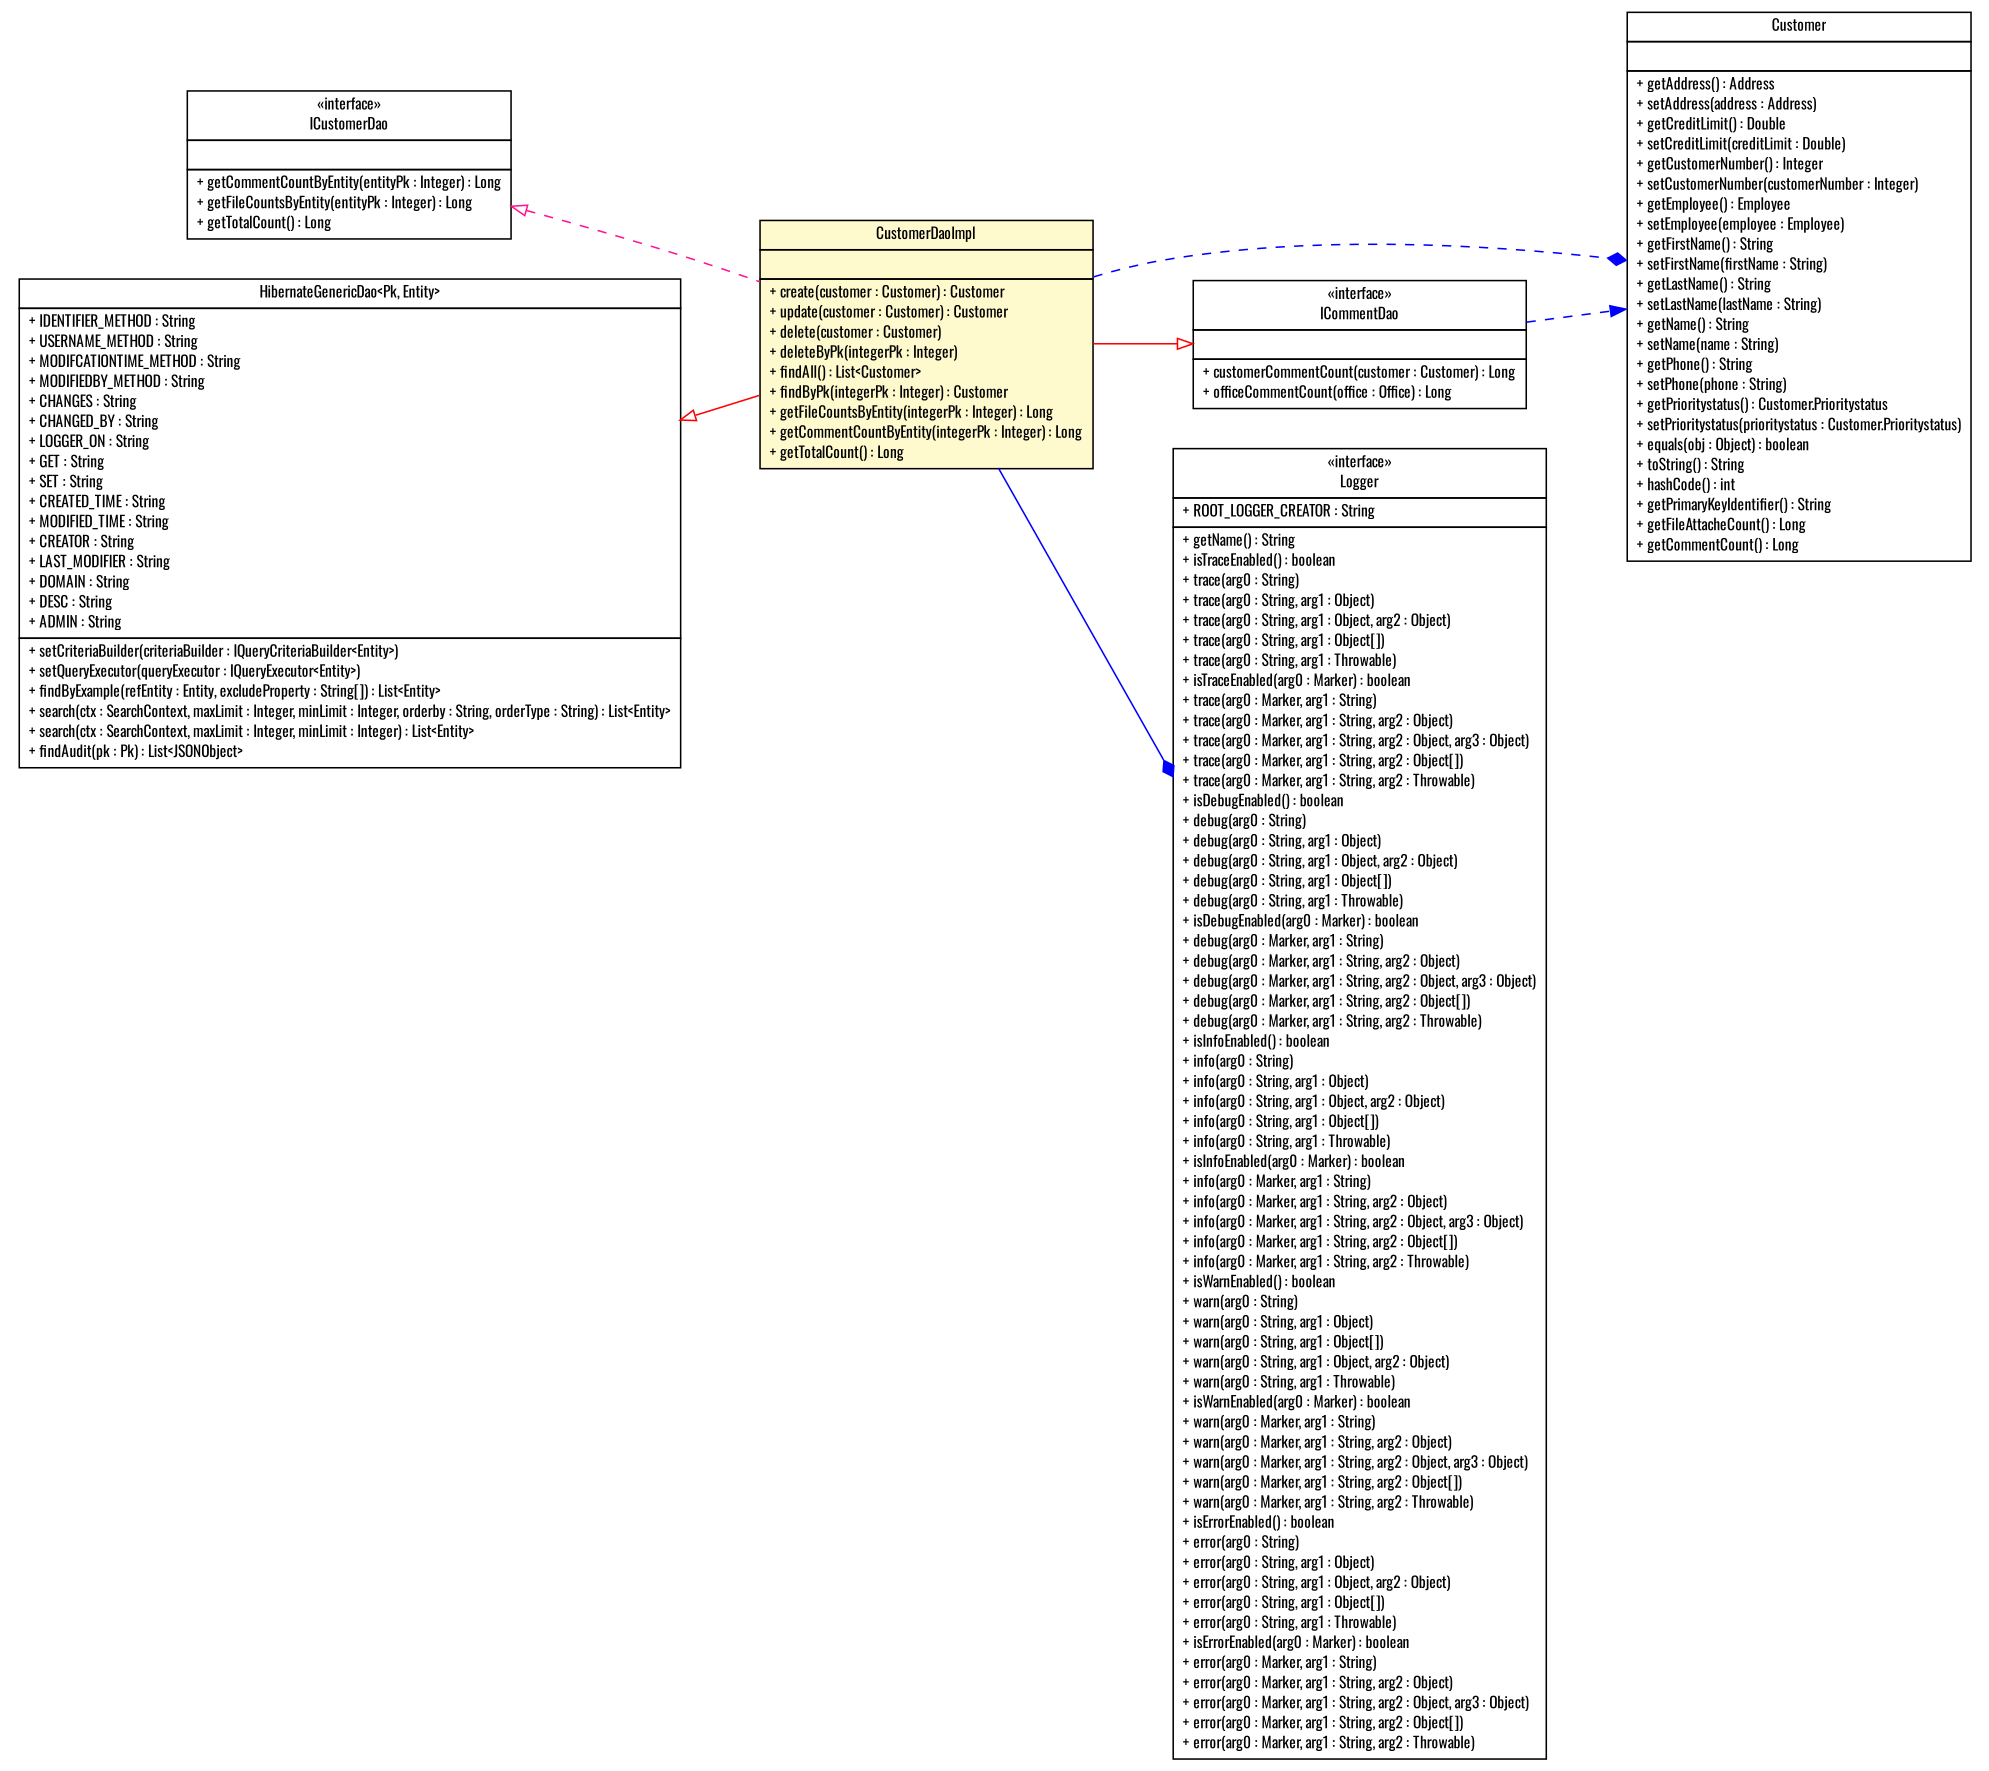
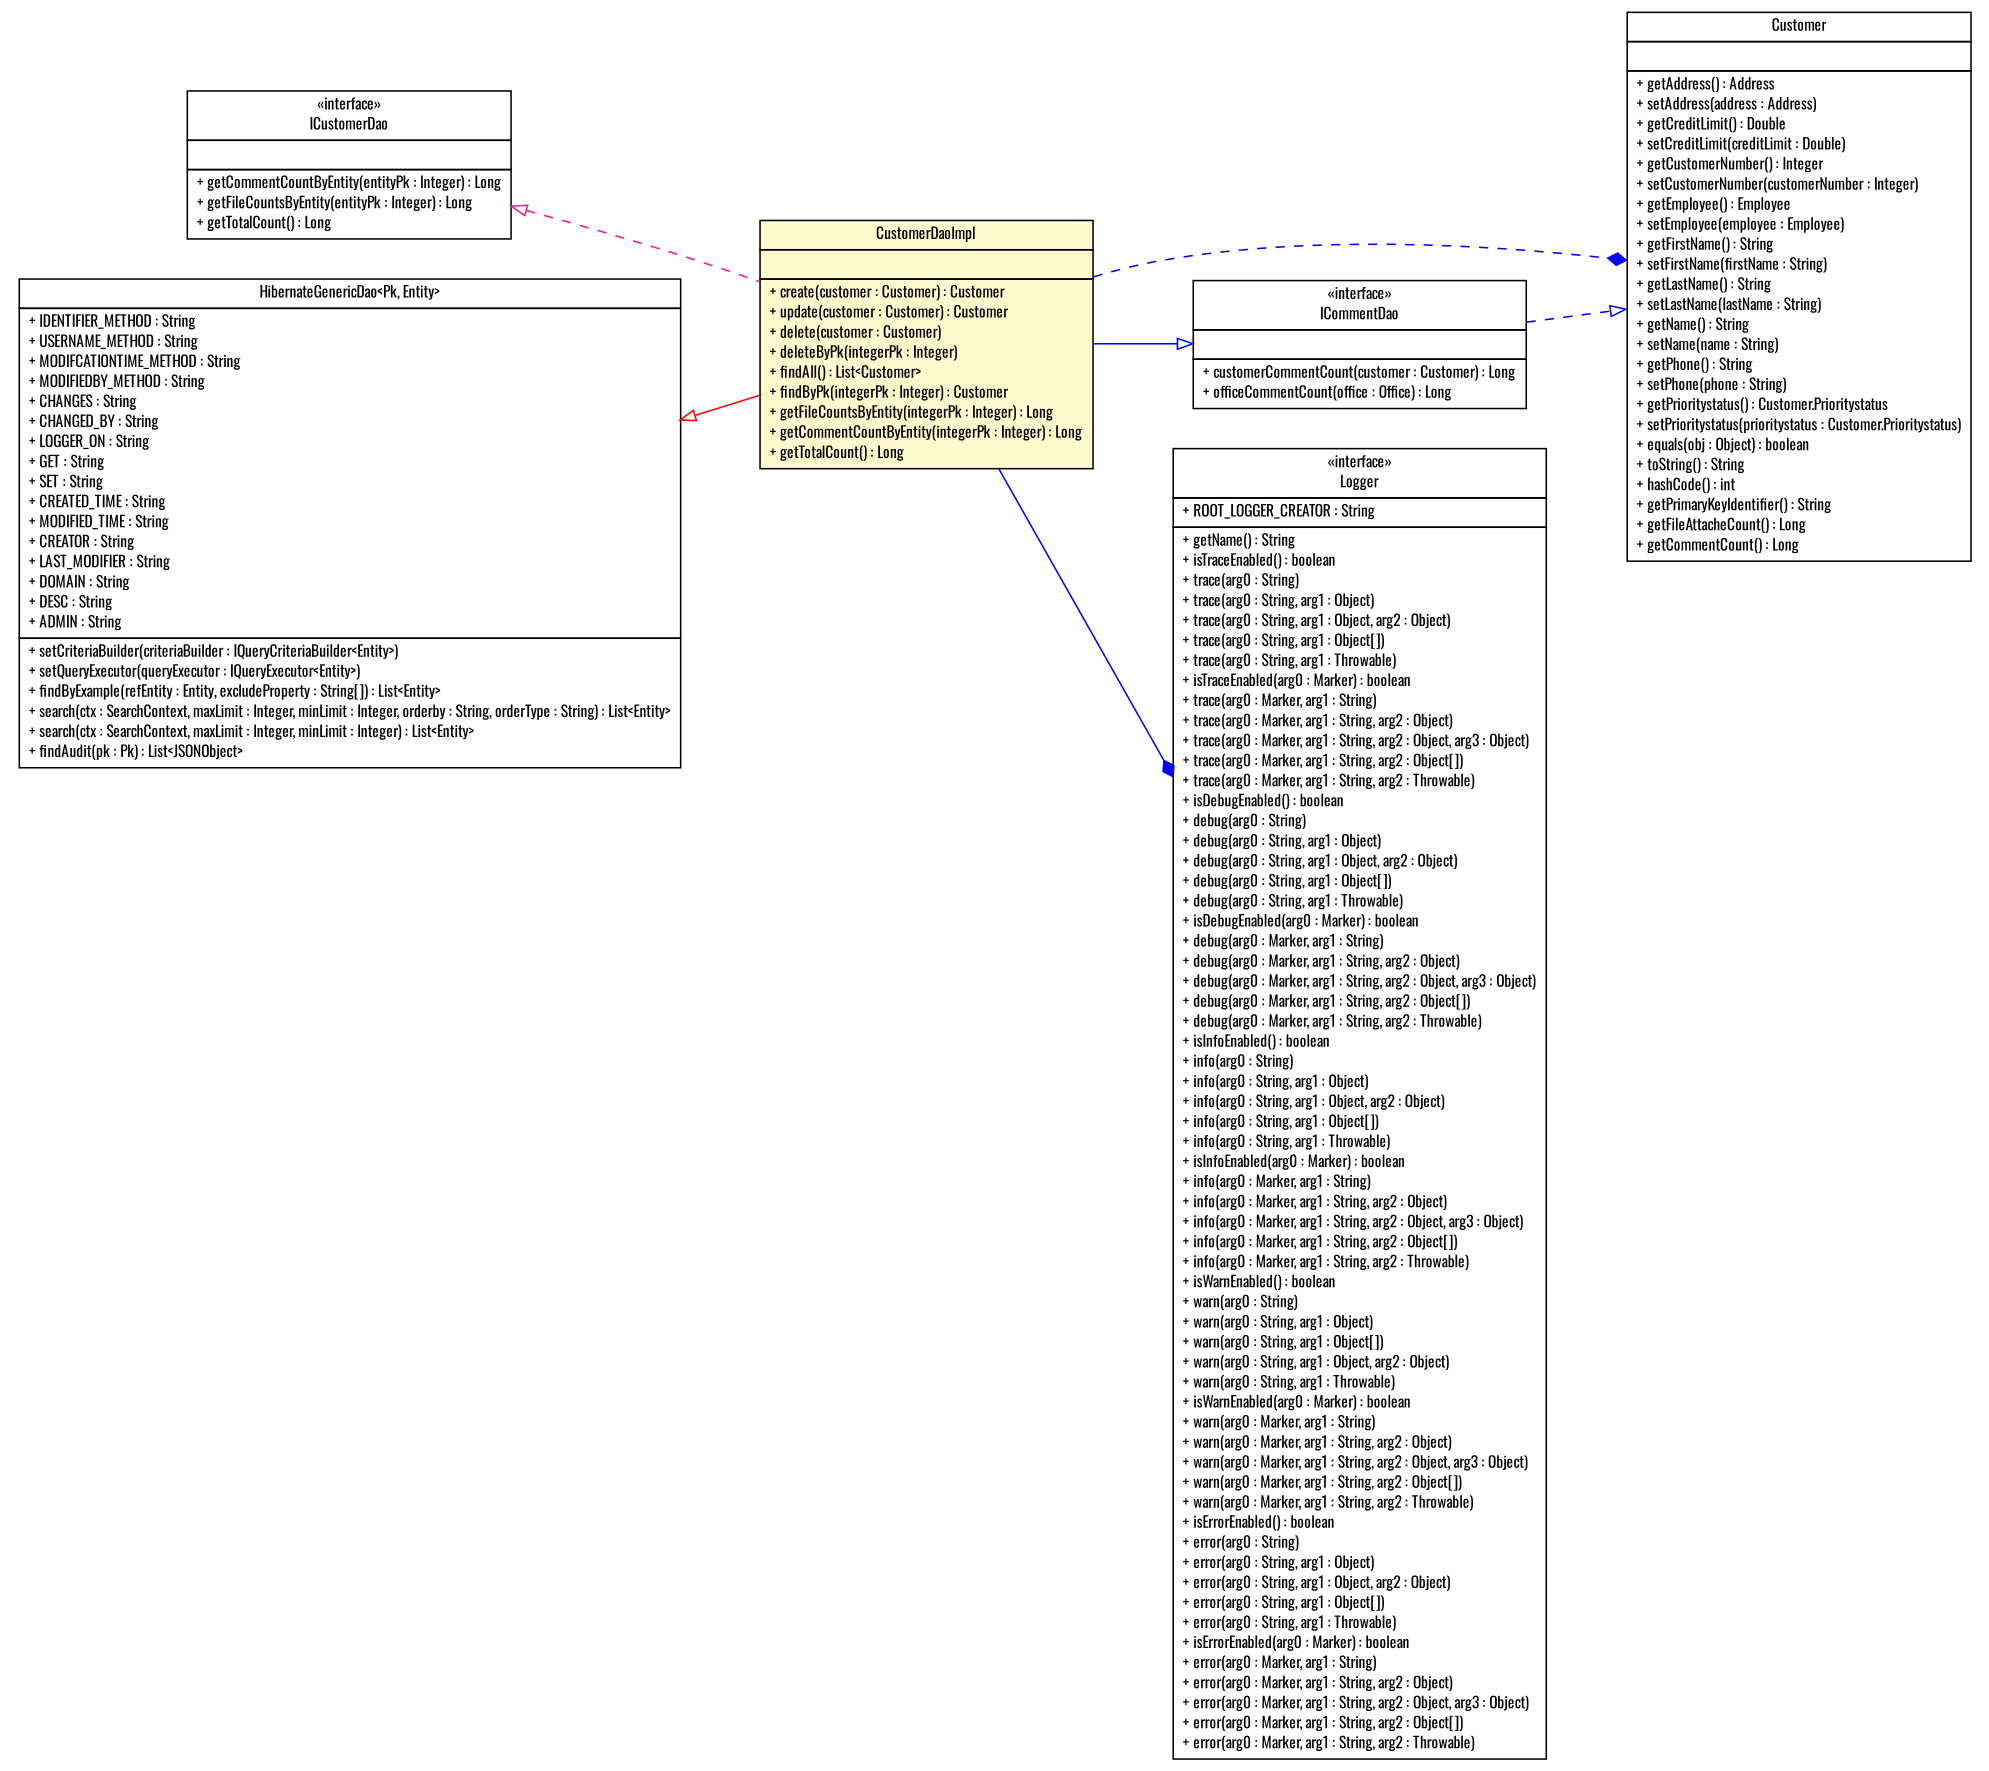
(1568, 317) -> (1568, 317)
(1135, 344) -> (1135, 344)
